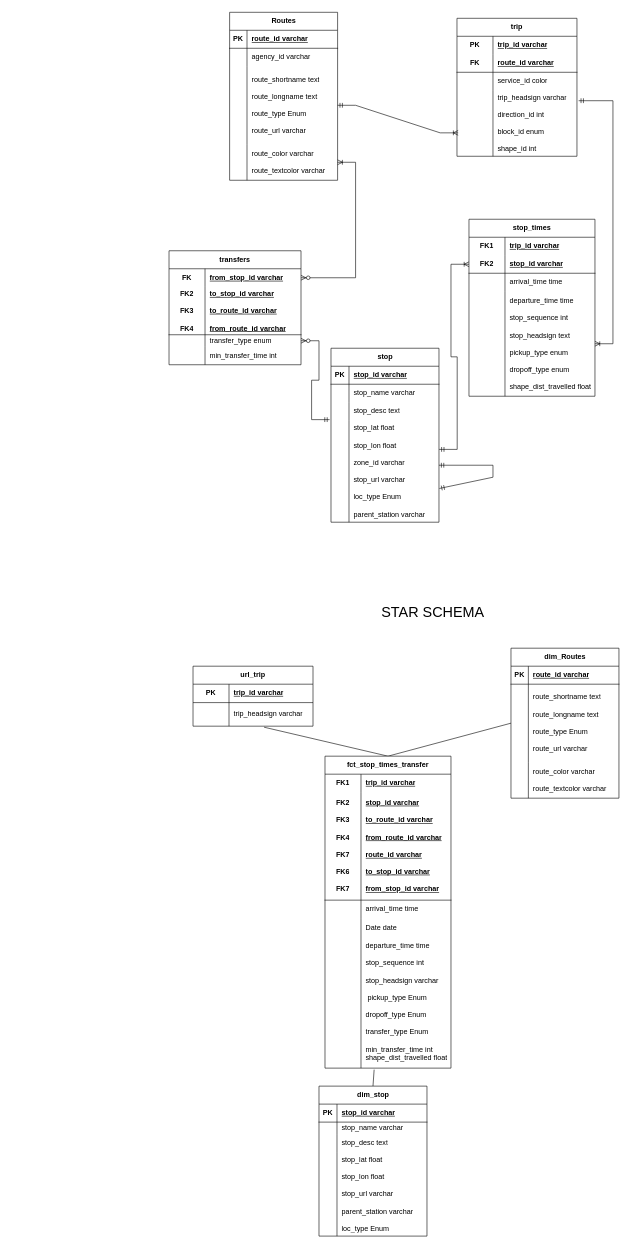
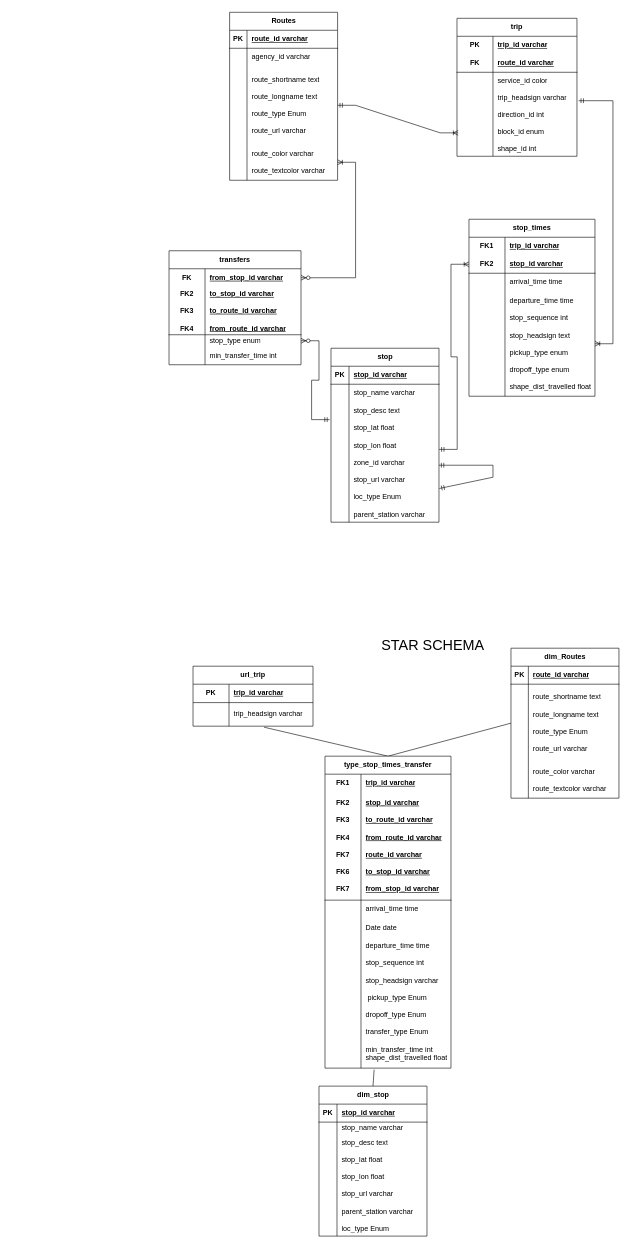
(245, 341) -> (237, 341)
(433, 612) -> (433, 645)
(388, 765) -> (388, 765)
